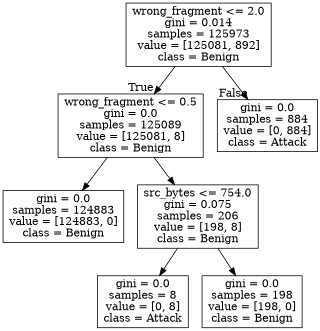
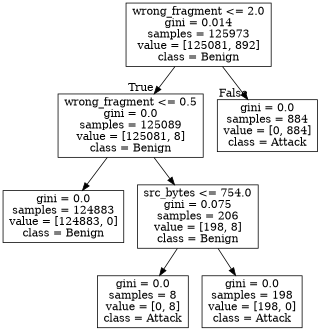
(252, 302) -> (252, 302)
